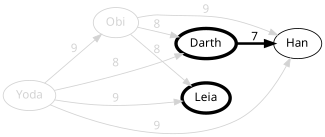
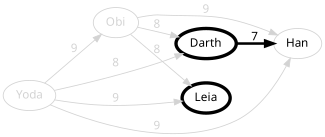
(298, 44) -> (298, 44)
